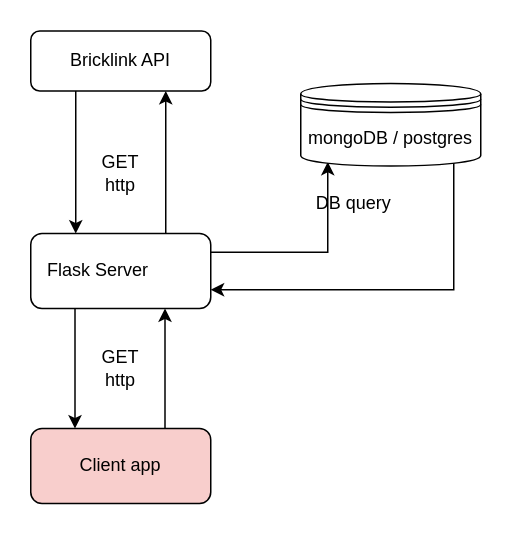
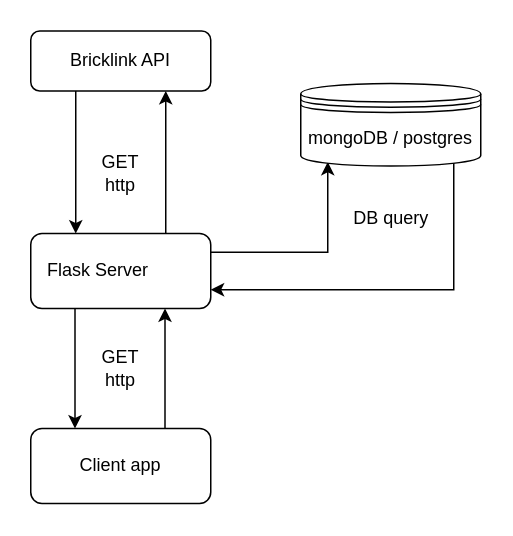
(353, 203) -> (391, 218)
(121, 466) -> (121, 466)
